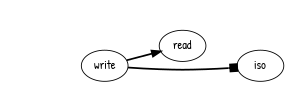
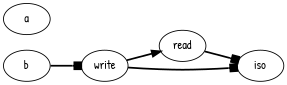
none -> (27, 19)
none -> (217, 55)
none -> (27, 66)
